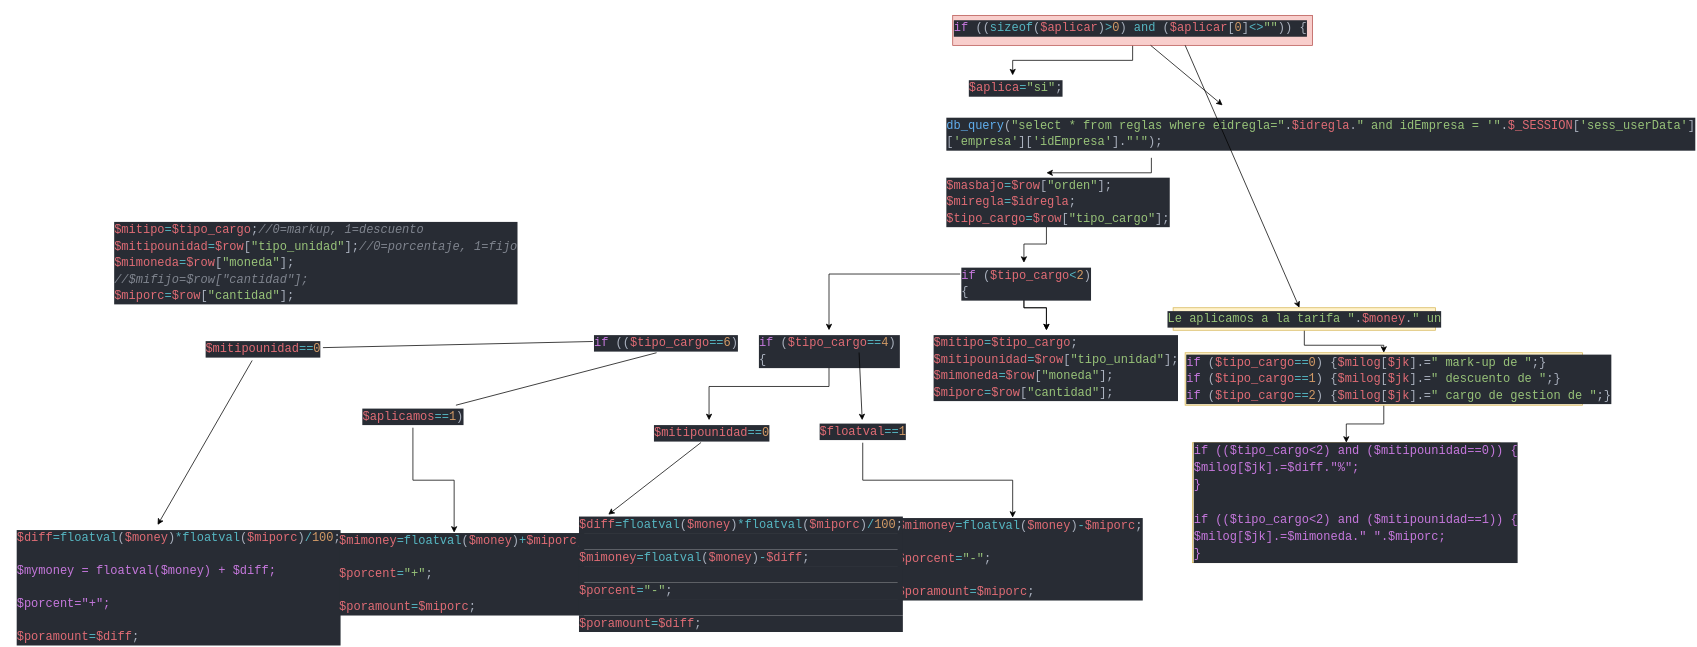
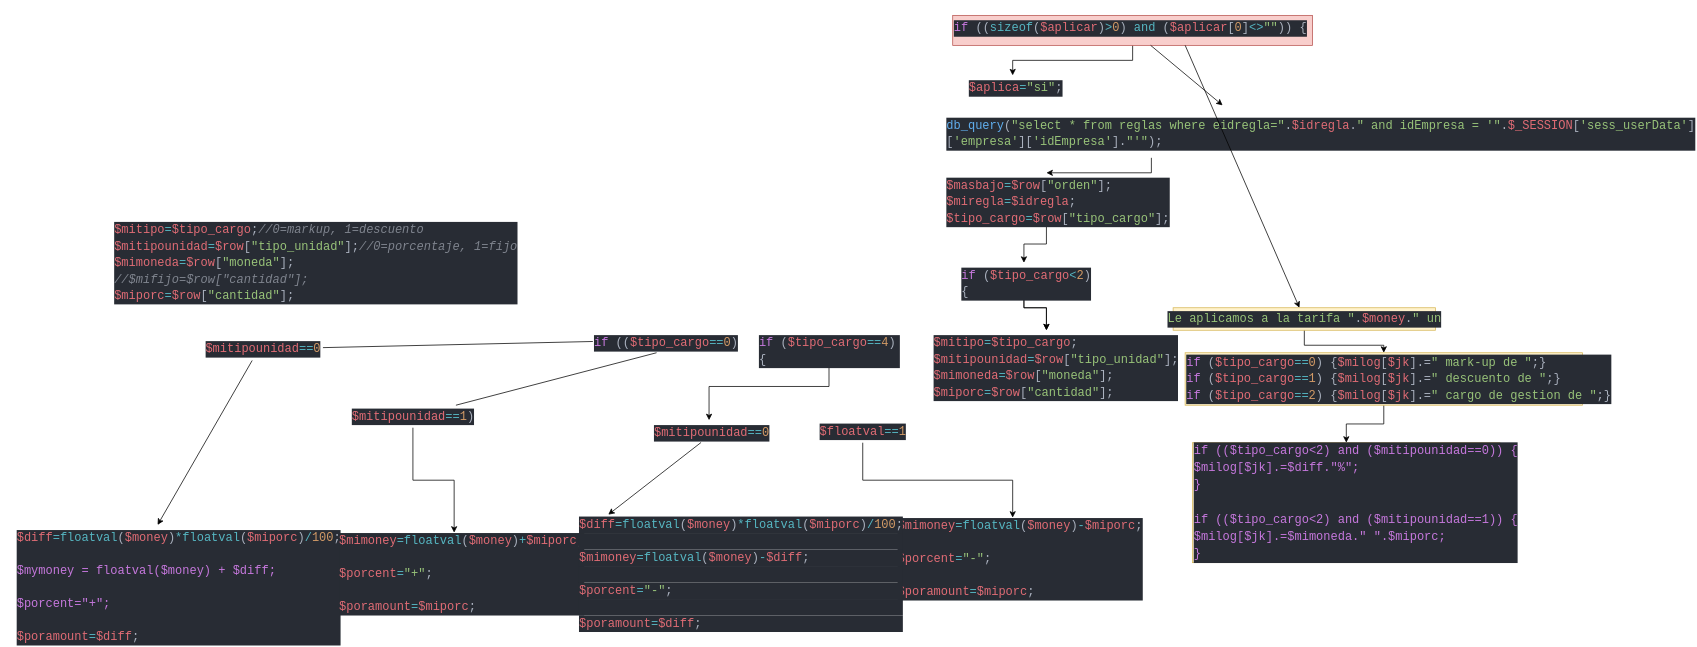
(829, 274) -> none
(642, 341) -> (642, 341)
(861, 396) -> none
(413, 417) -> (413, 417)
